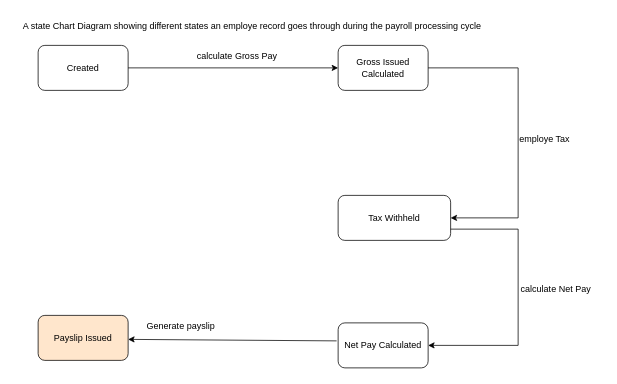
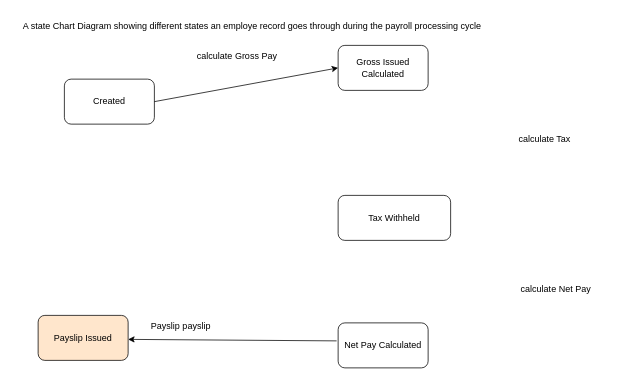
(83, 68) -> (109, 102)
(518, 139) -> none
(545, 139) -> (545, 139)
(181, 327) -> (181, 327)
(477, 345) -> none
